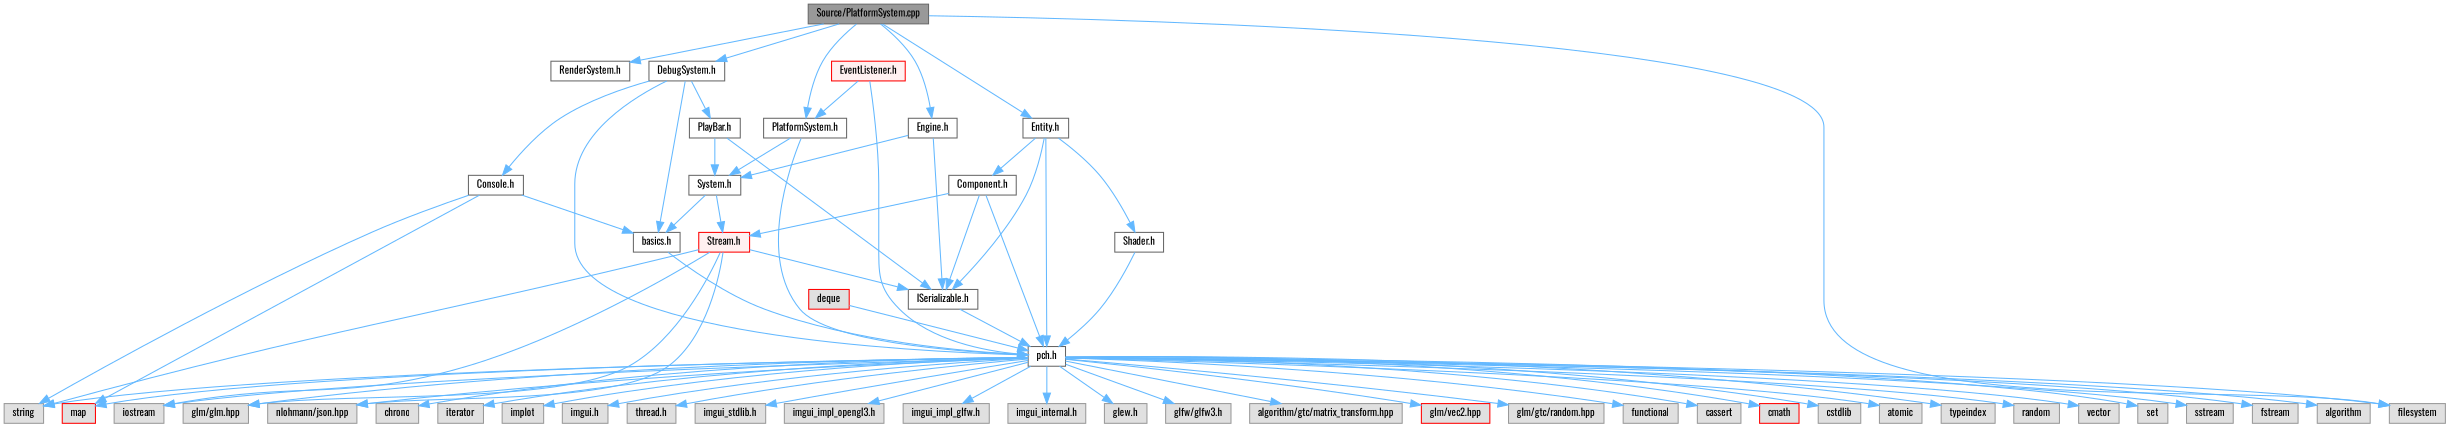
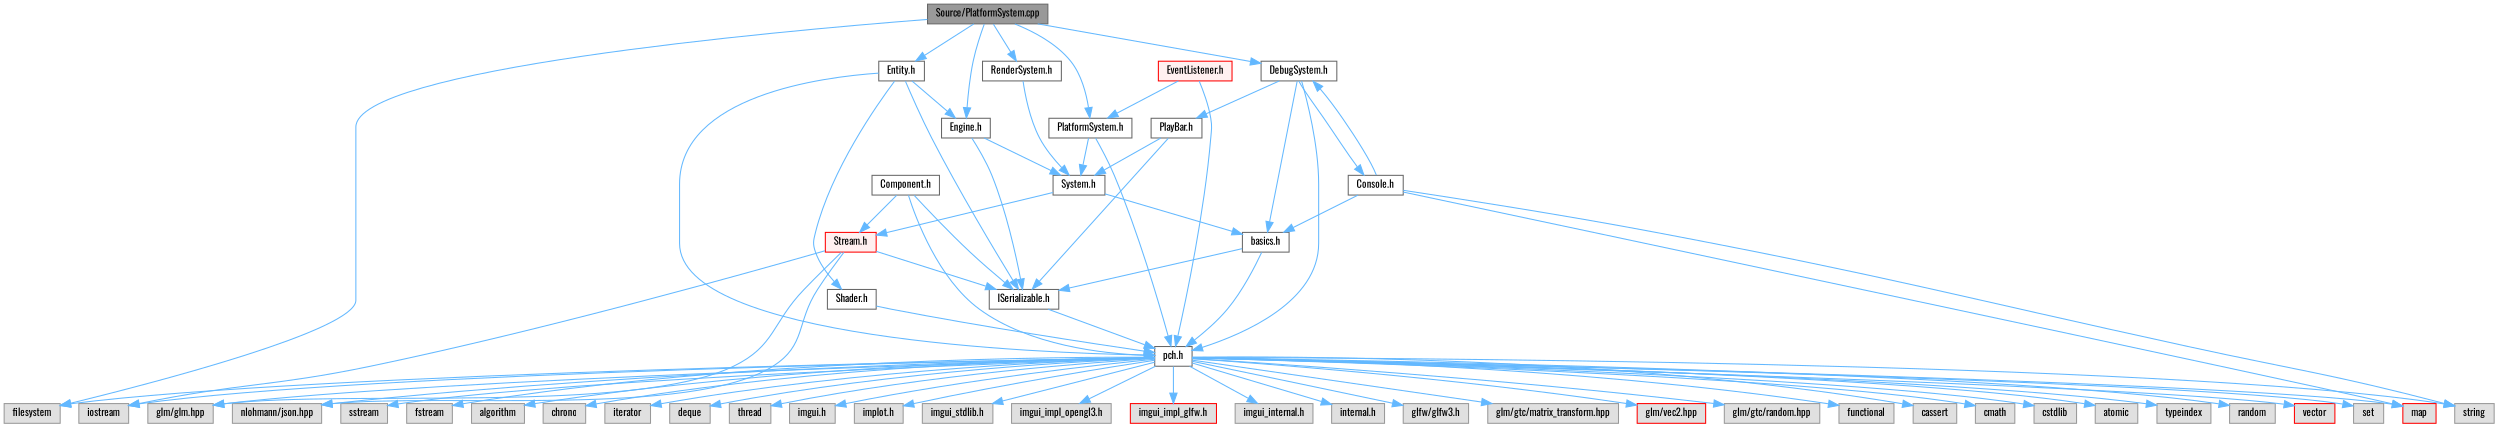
none -> (1035, 128)
none -> (1351, 130)
(1018, 153) -> (930, 96)
none -> (1156, 268)
(829, 299) -> (690, 413)
(376, 324) -> none
(942, 329) -> (937, 374)
(523, 413) -> (750, 413)
(652, 413) -> (879, 413)
(946, 413) -> (1173, 413)
(1126, 413) -> (1358, 413)
(1326, 413) -> (1553, 413)
(1779, 413) -> (1995, 413)
(2099, 413) -> (2315, 413)
